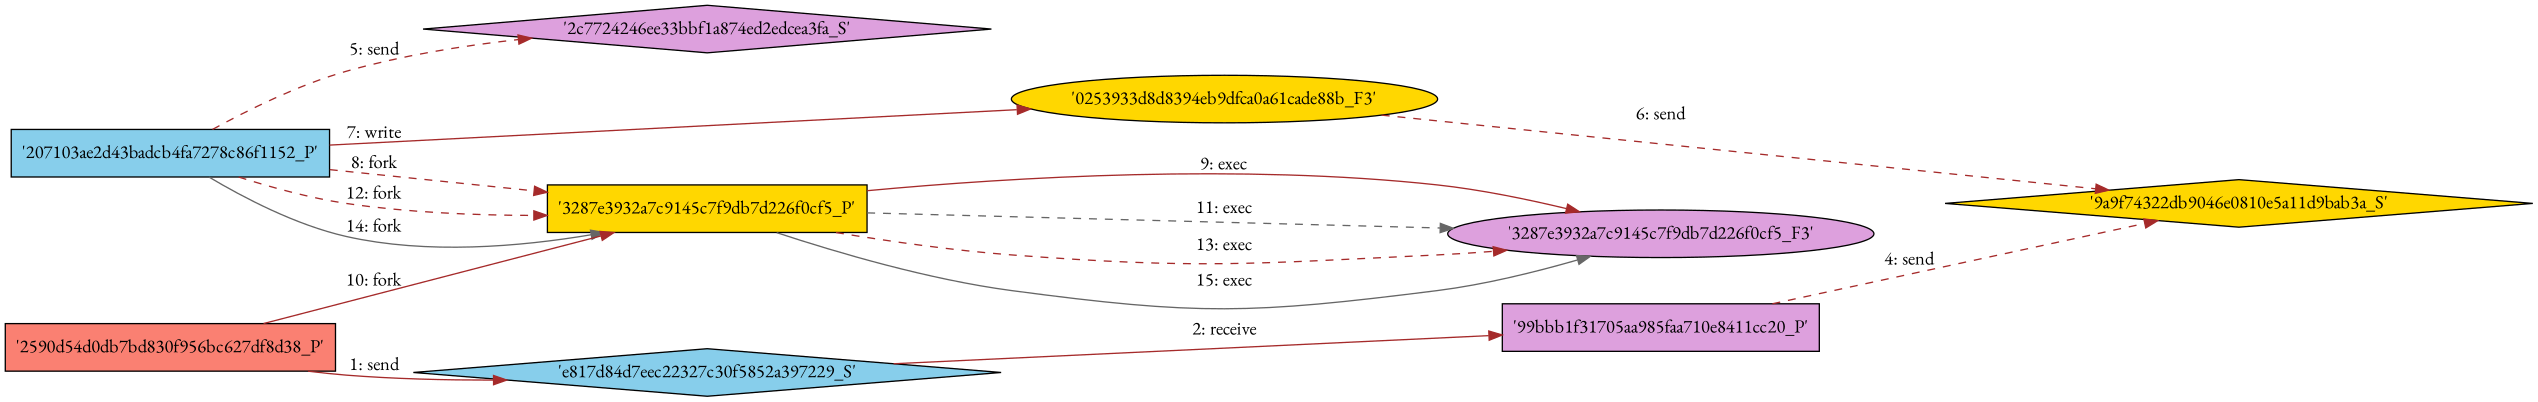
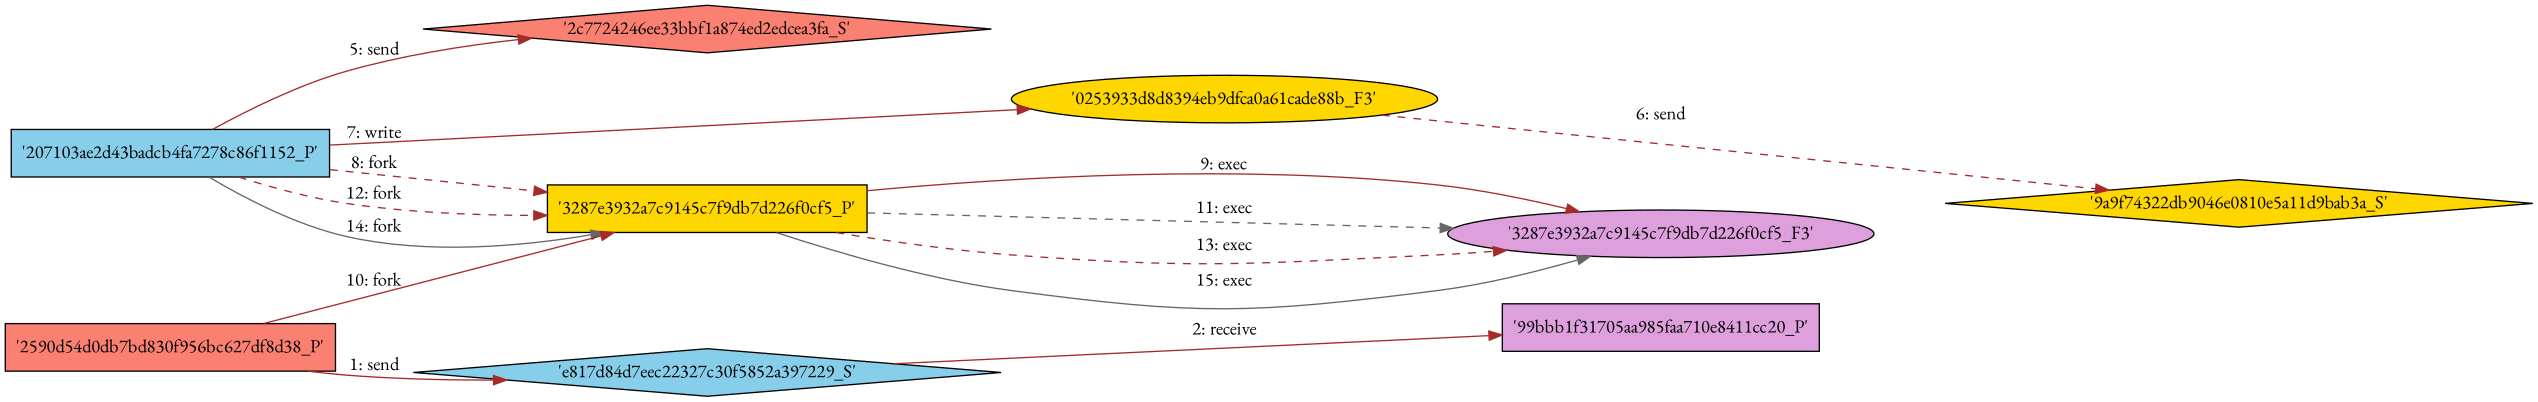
(707, 29) -> (707, 29)
(360, 68) -> (360, 68)
(1958, 264) -> none
